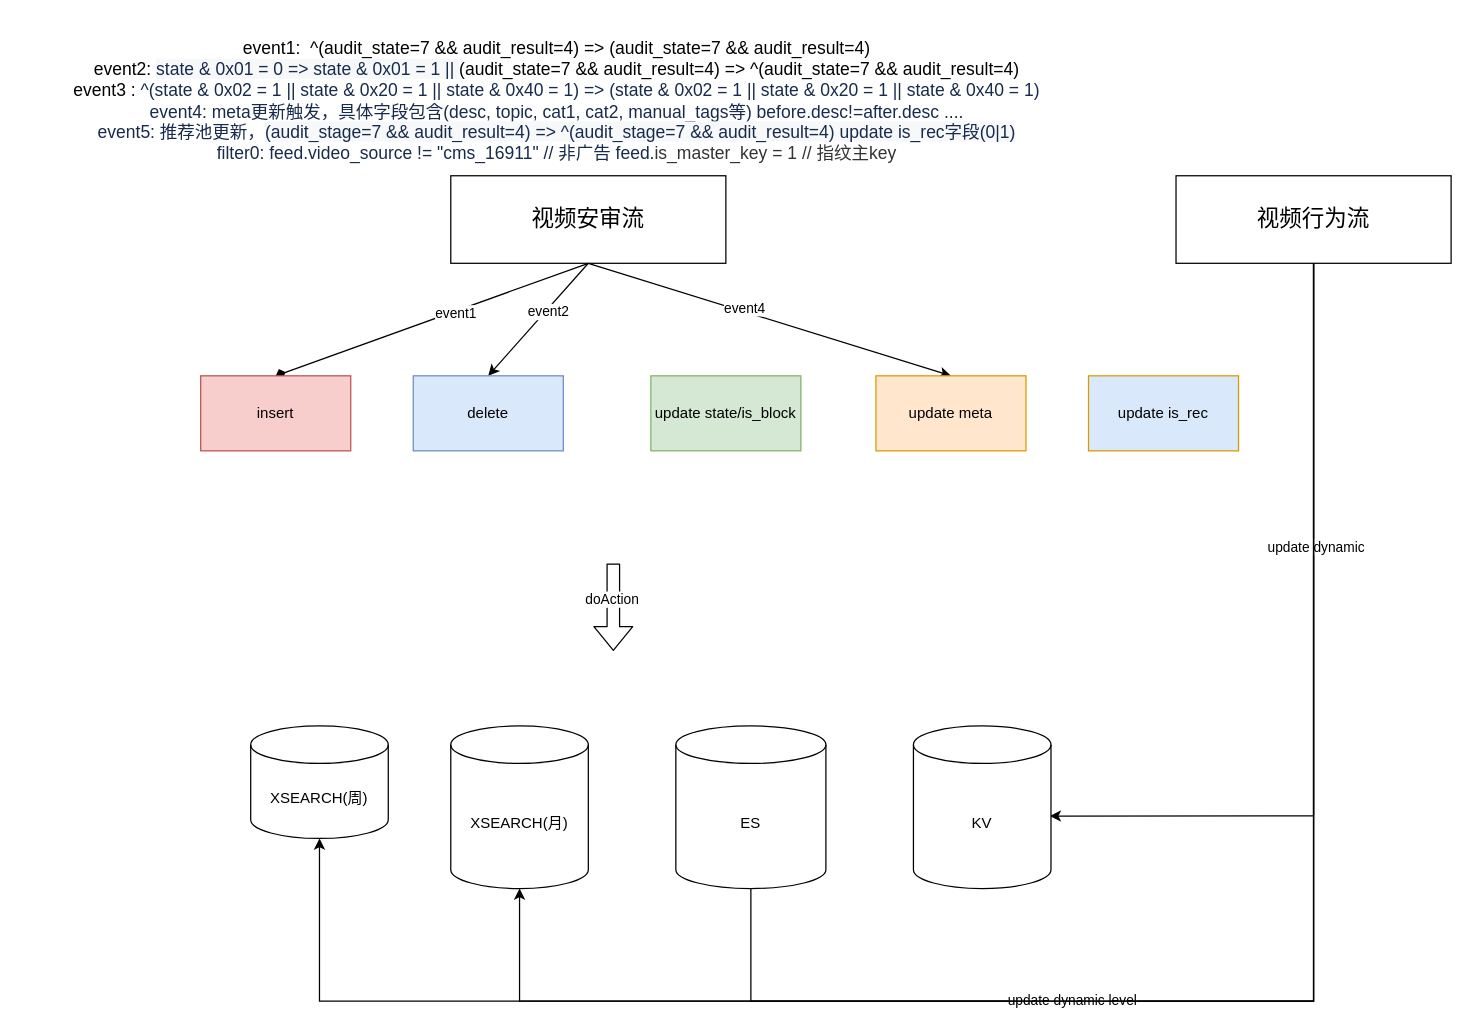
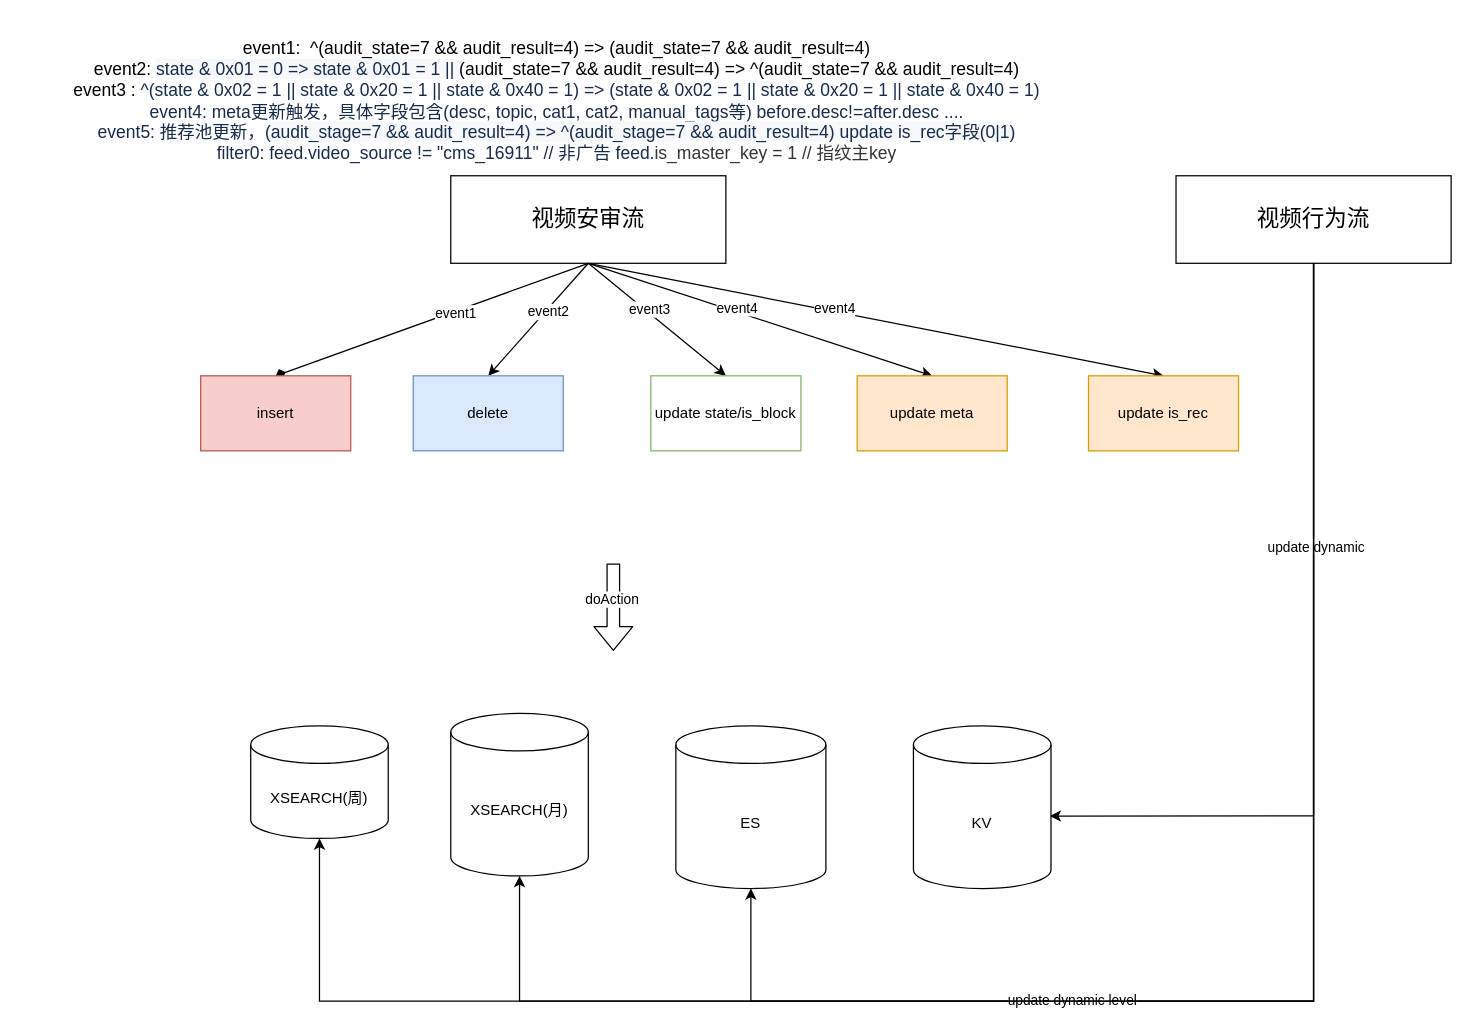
none -> (656, 318)
none -> (877, 320)
(726, 413) -> (726, 413)
(951, 413) -> (932, 413)
(1163, 413) -> (1163, 413)
(519, 807) -> (519, 794)
(751, 894) -> (751, 898)
